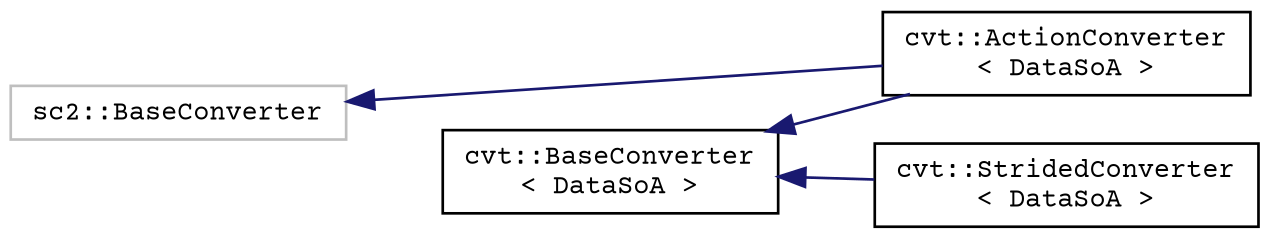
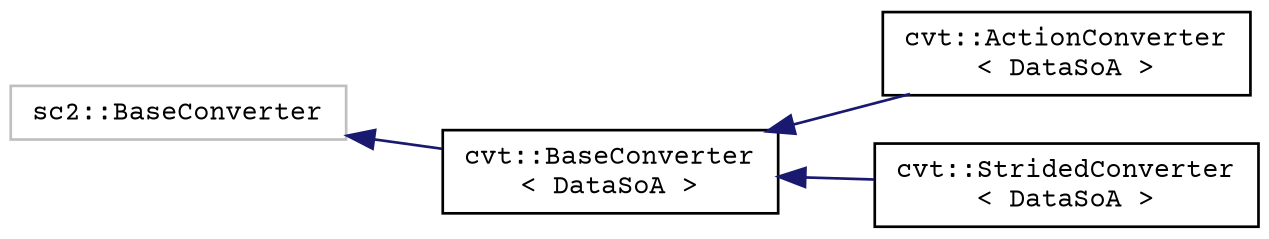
(629, 83) -> (408, 144)
